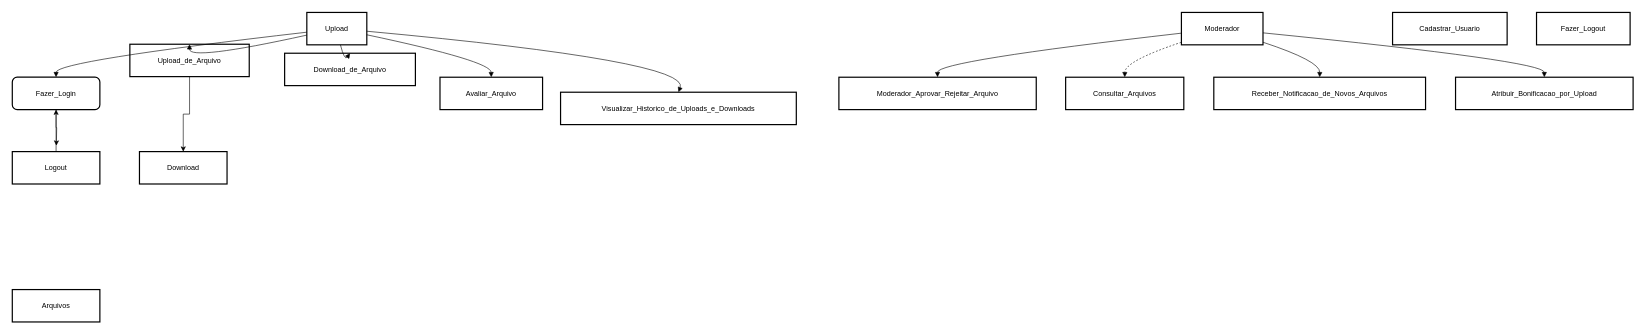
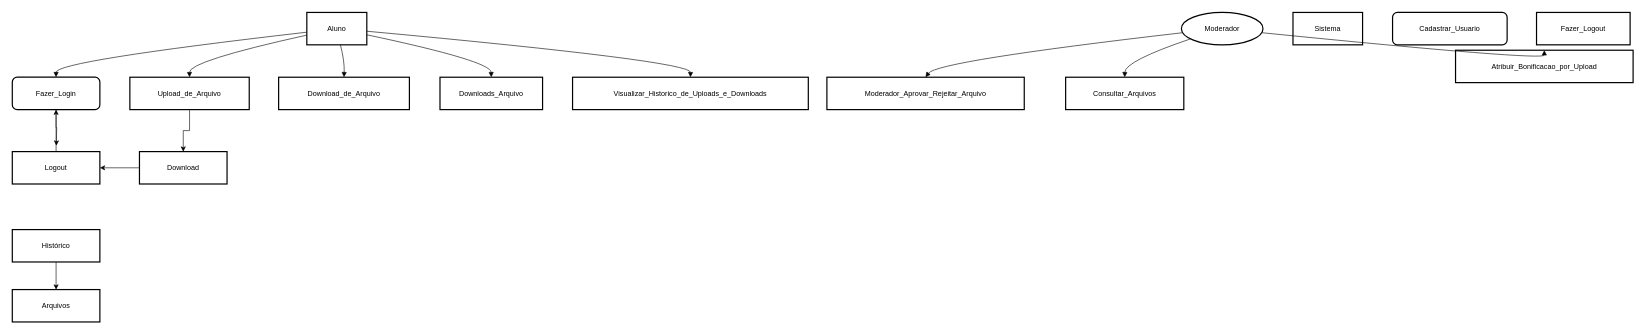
(337, 29) -> (337, 29)
(1223, 29) -> (1223, 29)
none -> (1328, 29)
(1450, 29) -> (1450, 29)
(1292, 53) -> none
(1143, 57) -> (1143, 57)
(190, 60) -> (190, 93)
(350, 69) -> (344, 93)
(491, 93) -> (491, 93)
(938, 93) -> (926, 93)
(1320, 93) -> none
(1545, 93) -> (1545, 66)
(679, 108) -> (691, 93)
none -> (105, 168)
none -> (56, 246)
none -> (56, 284)
